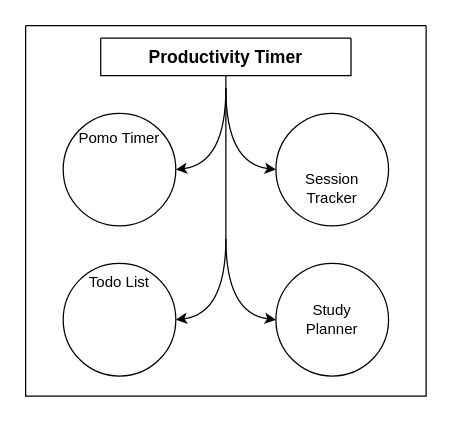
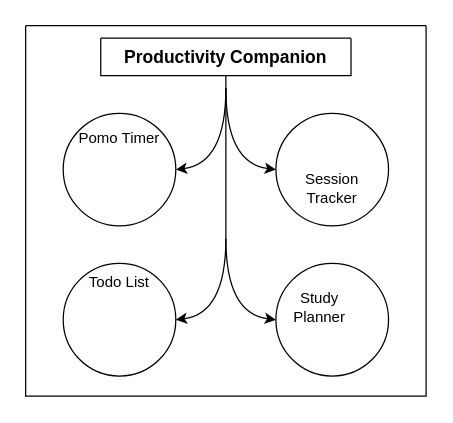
(226, 57) -> (226, 57)
(332, 319) -> (319, 307)
